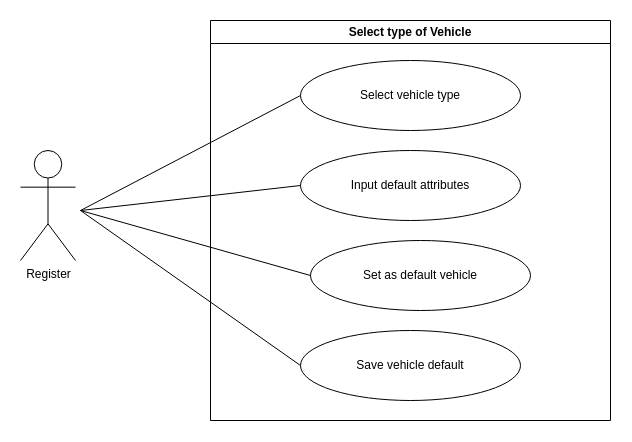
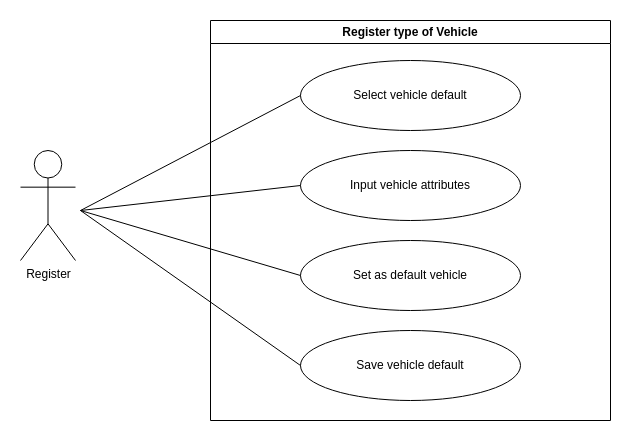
(411, 33) -> (411, 33)
(411, 96) -> (411, 96)
(411, 186) -> (411, 186)
(421, 276) -> (411, 276)
